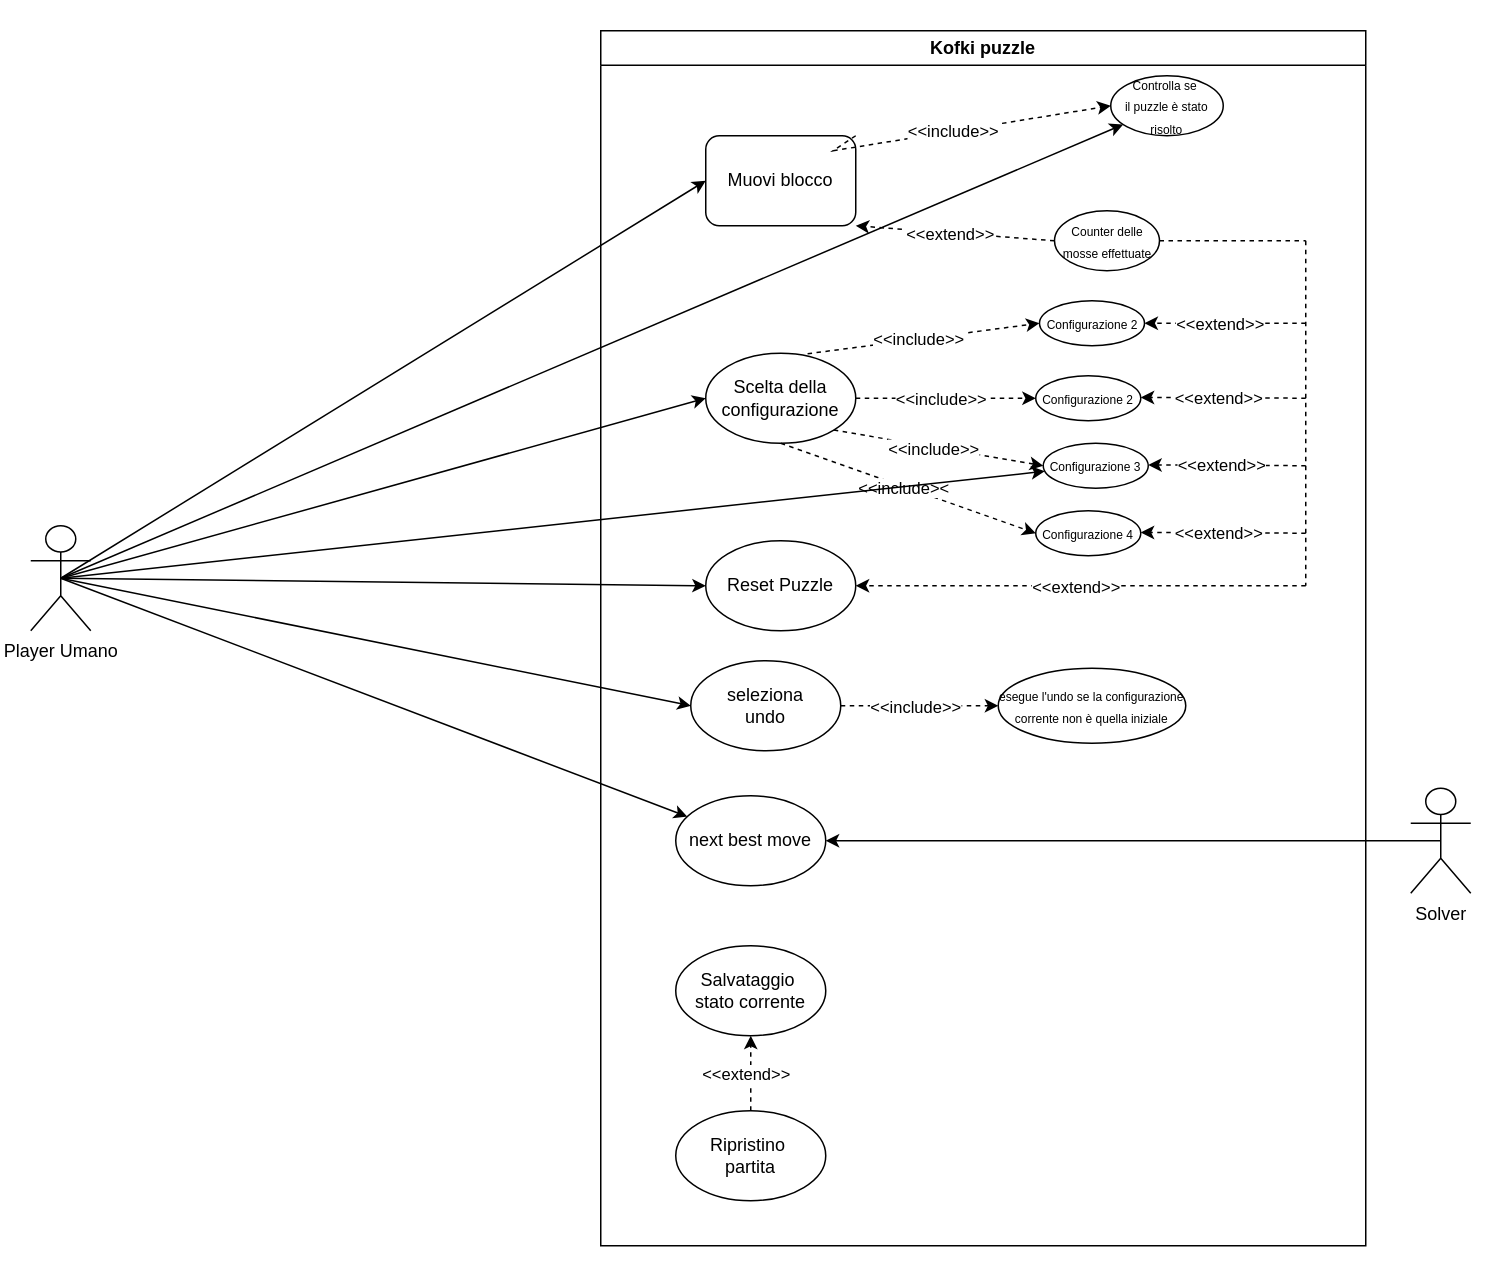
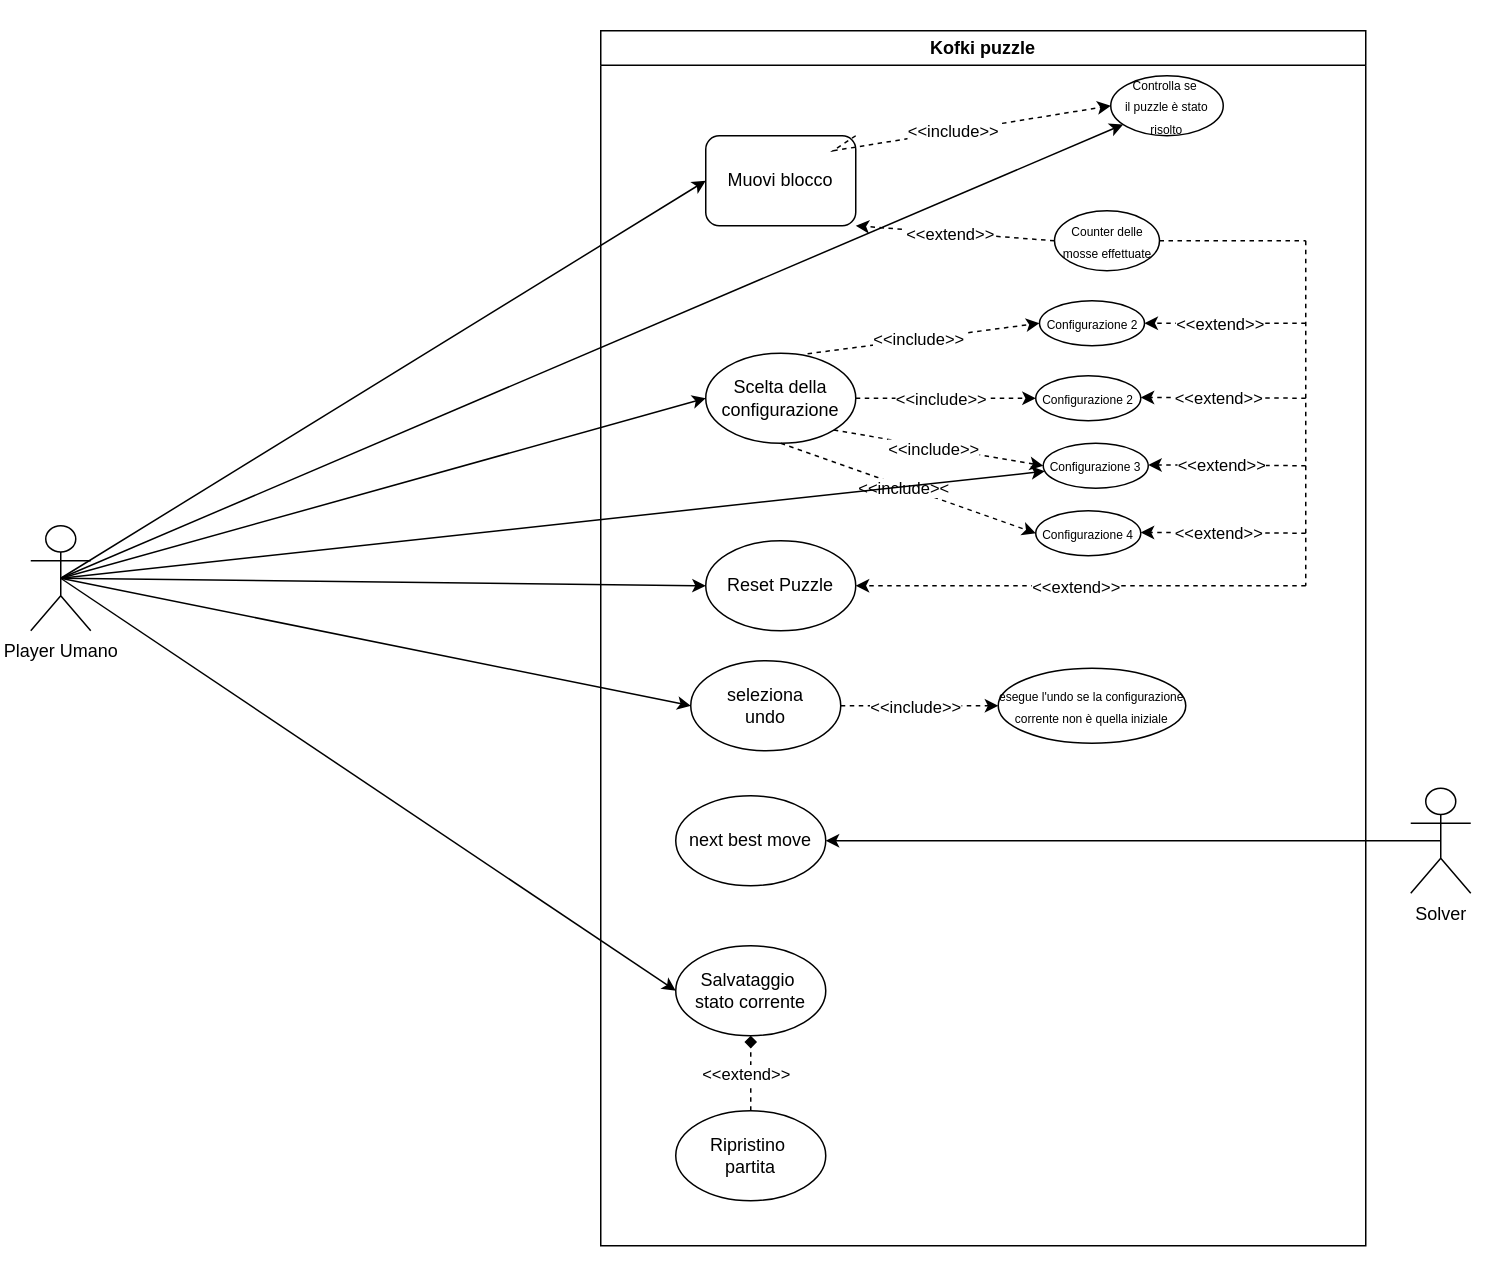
(376, 698) -> (367, 784)
(751, 1047) -> (751, 1048)
